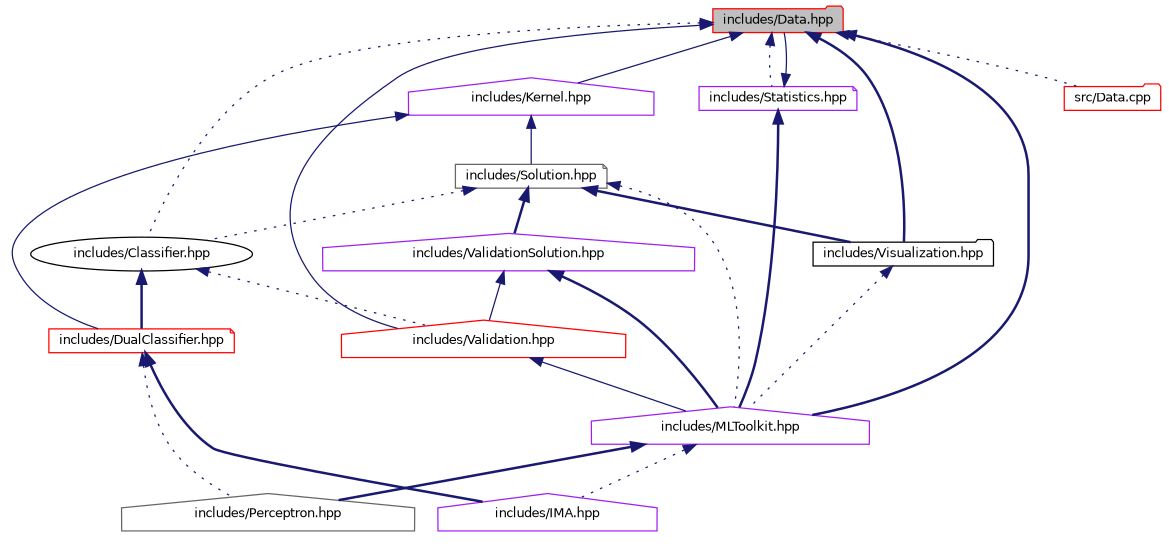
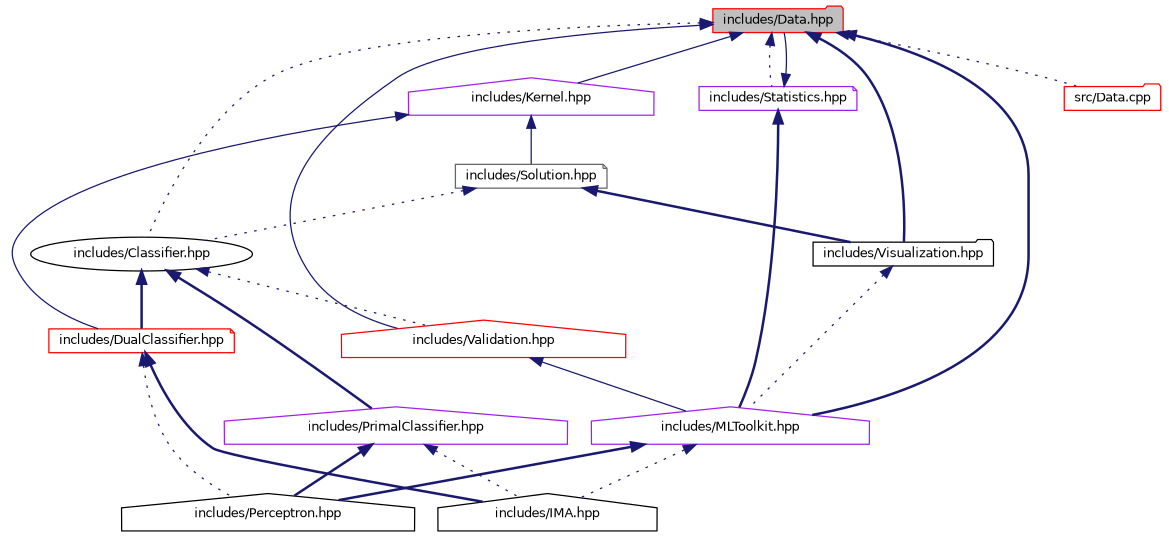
(509, 254) -> none
(726, 268) -> none
none -> (396, 428)
(268, 514) -> (268, 514)
(547, 514) -> (547, 514)
